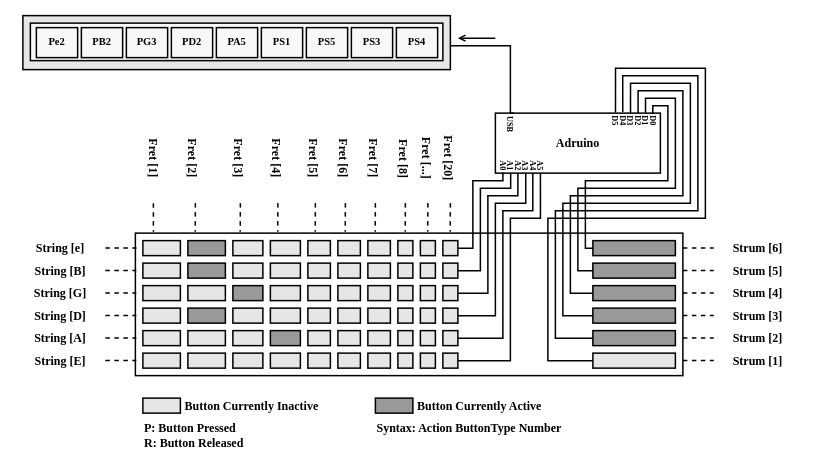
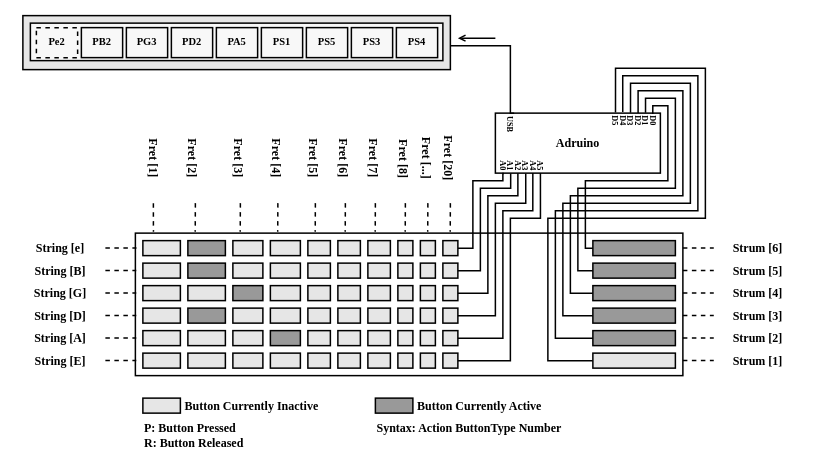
(57, 42) -> (57, 42)
